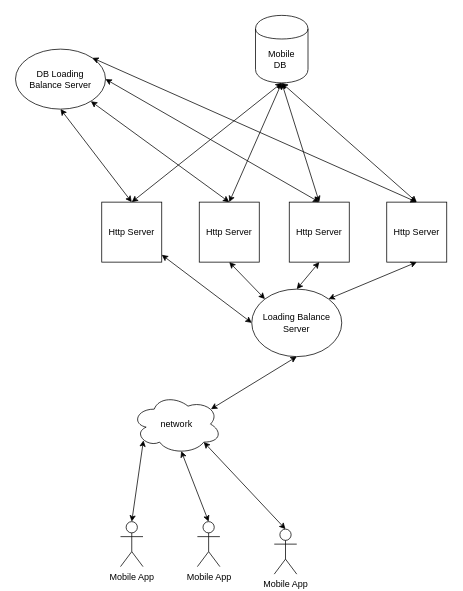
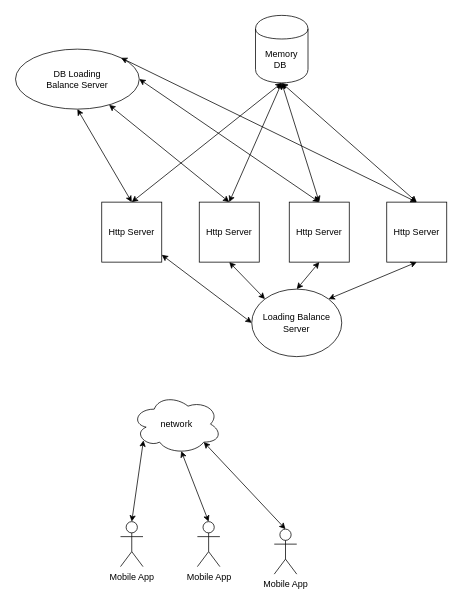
(282, 60) -> (282, 60)
(60, 79) -> (77, 79)
(253, 383) -> none
